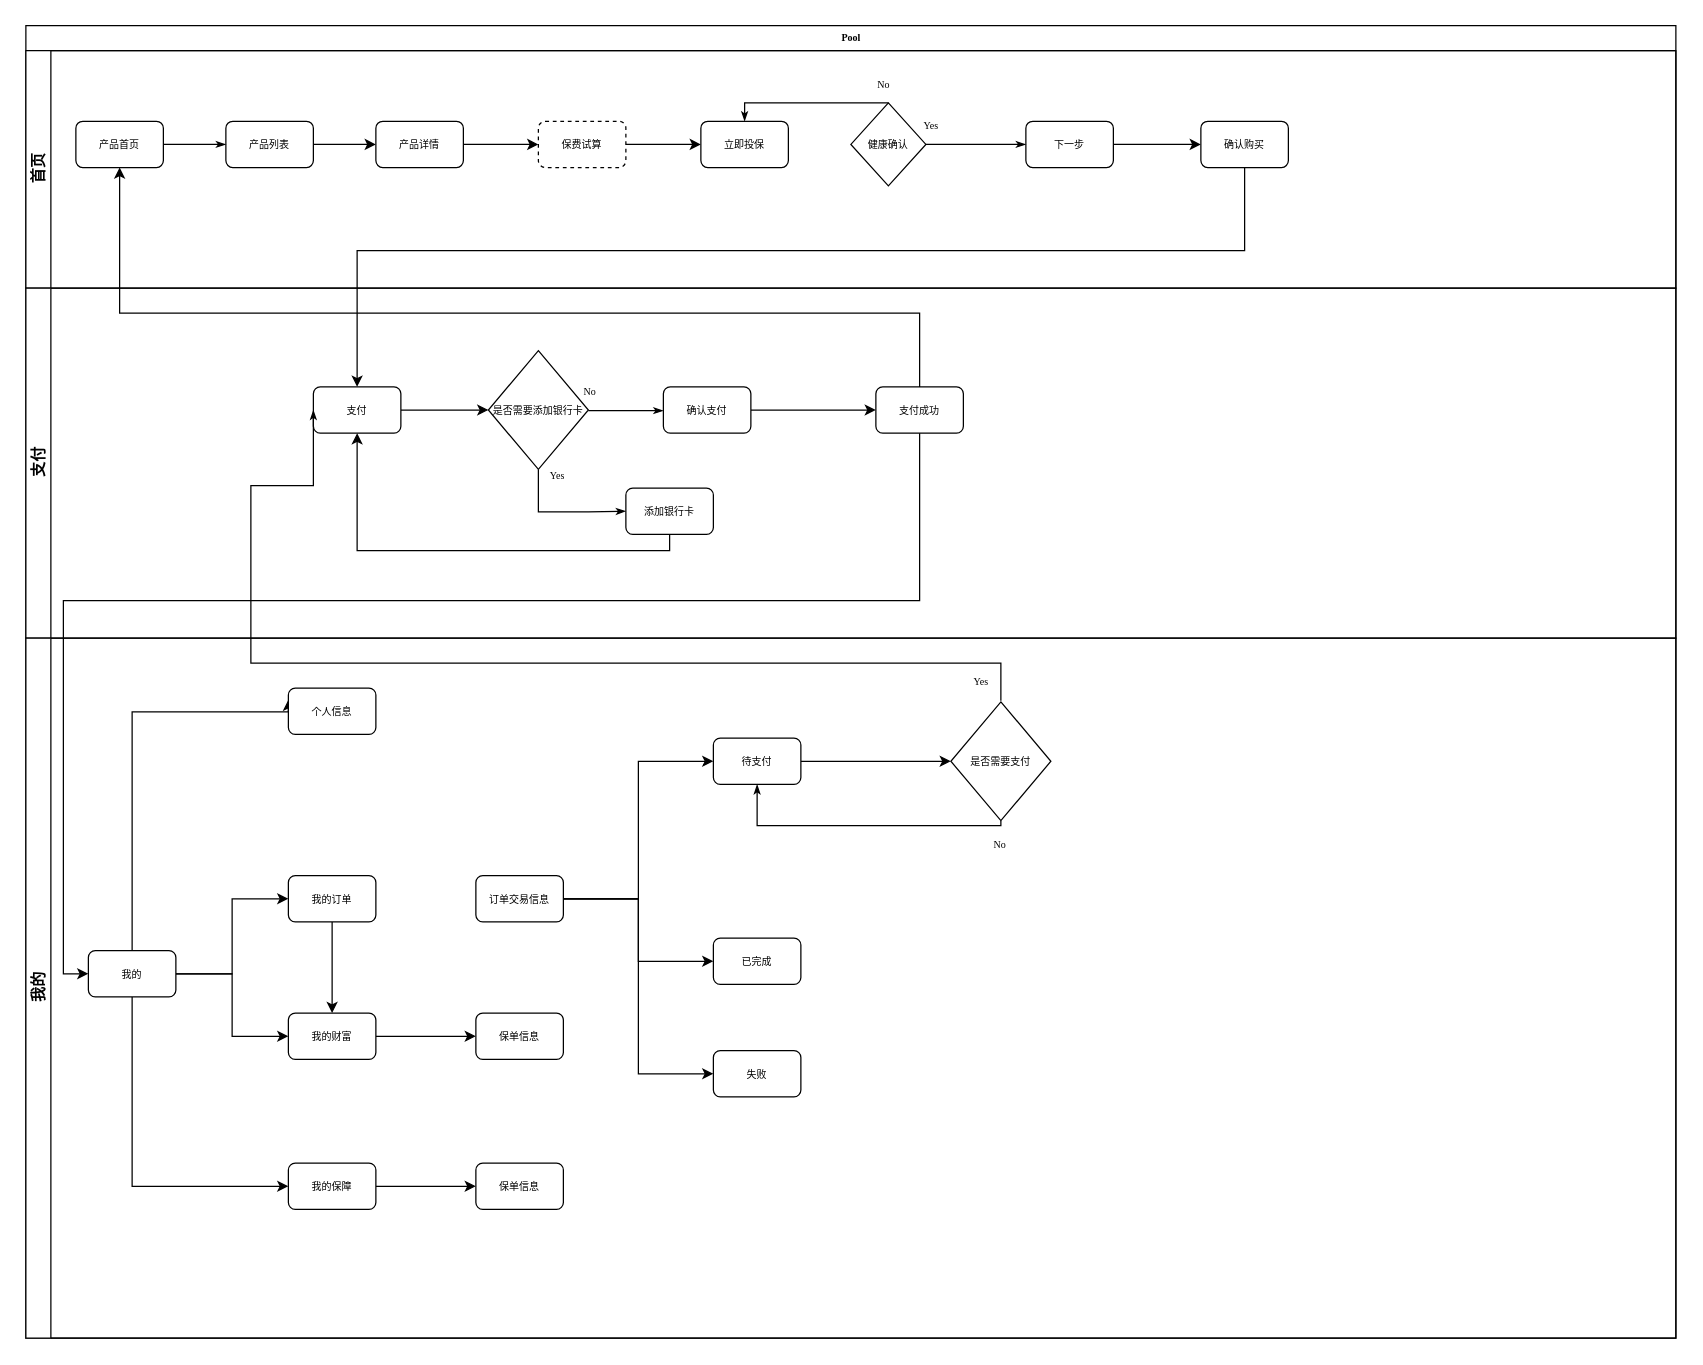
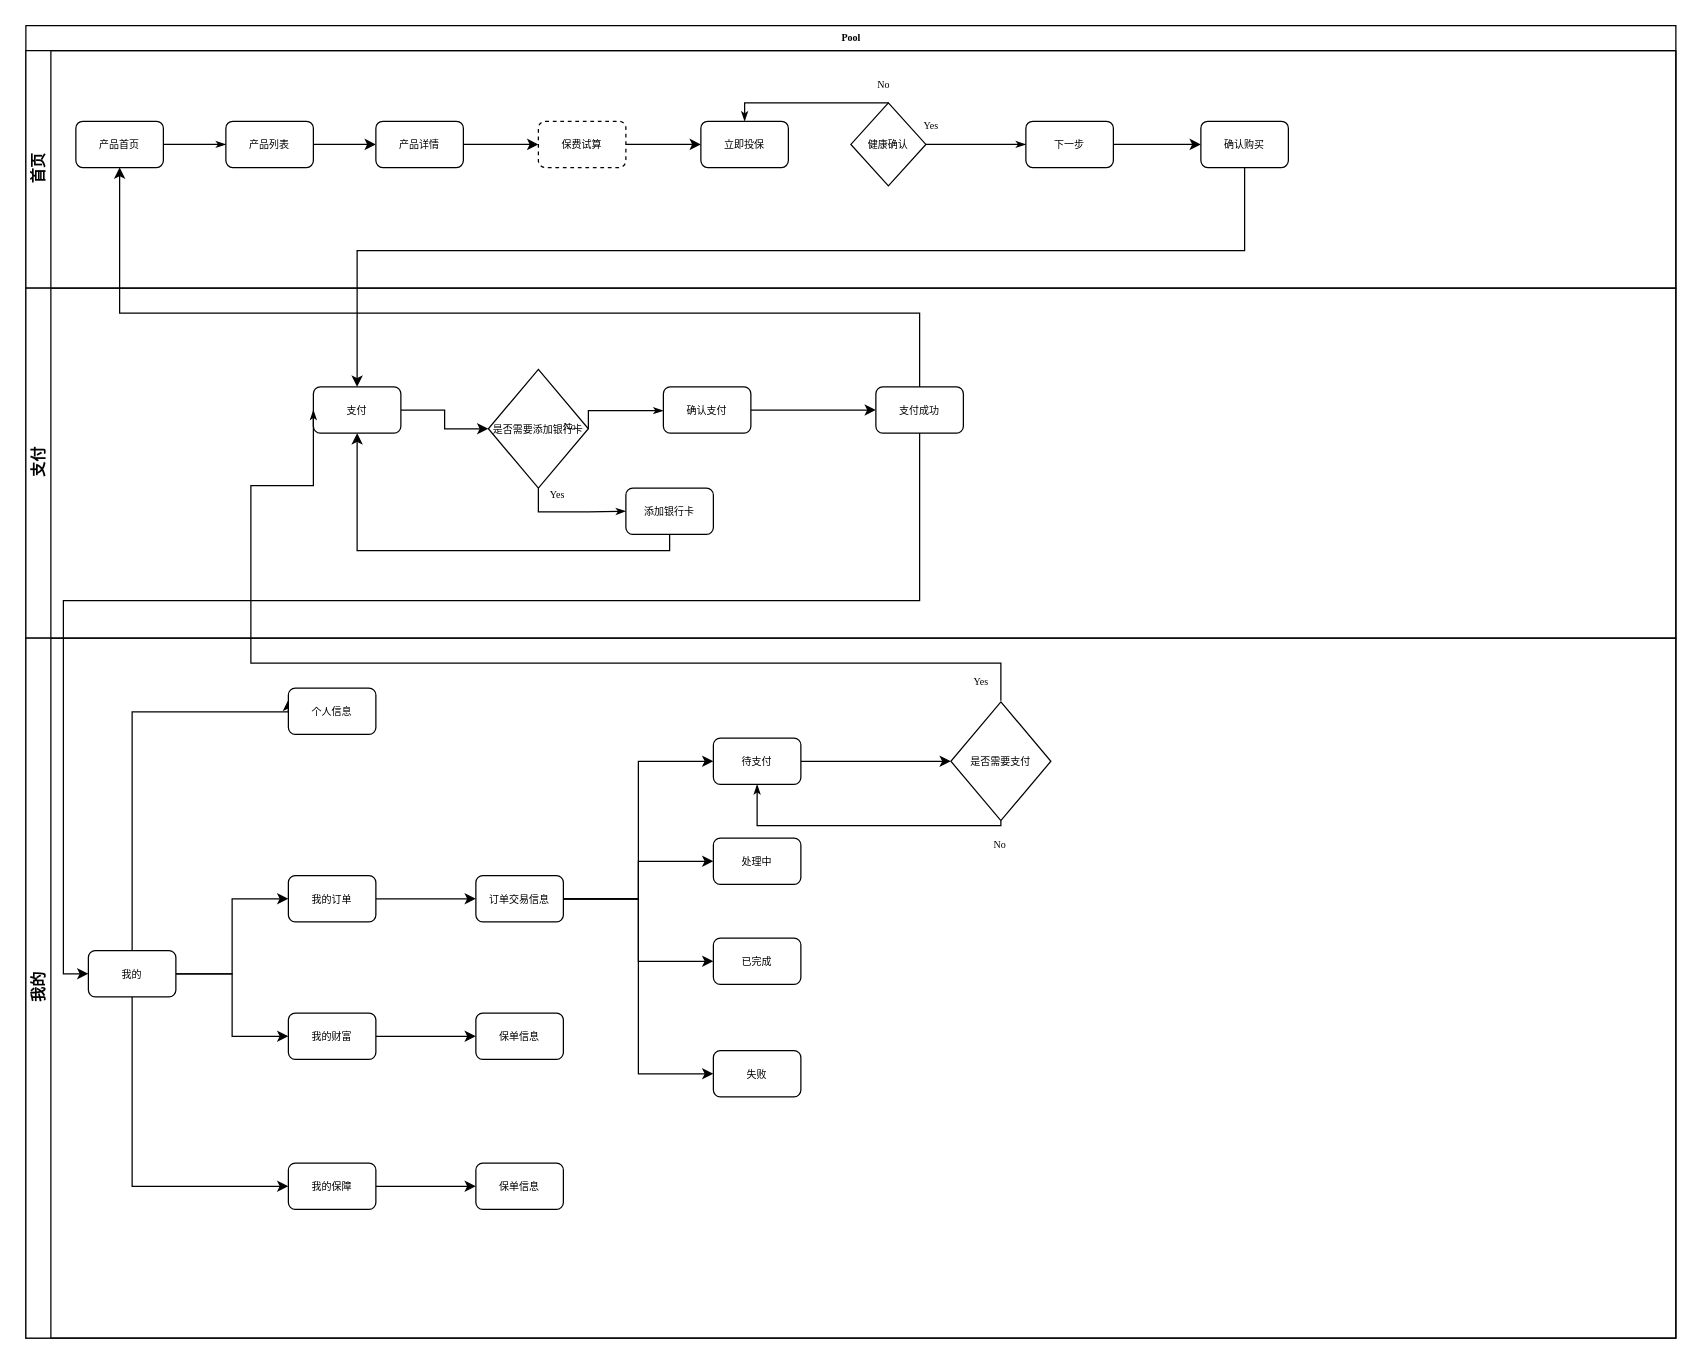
(538, 410) -> (538, 429)
none -> (672, 861)
none -> (757, 861)
(332, 963) -> (422, 899)
